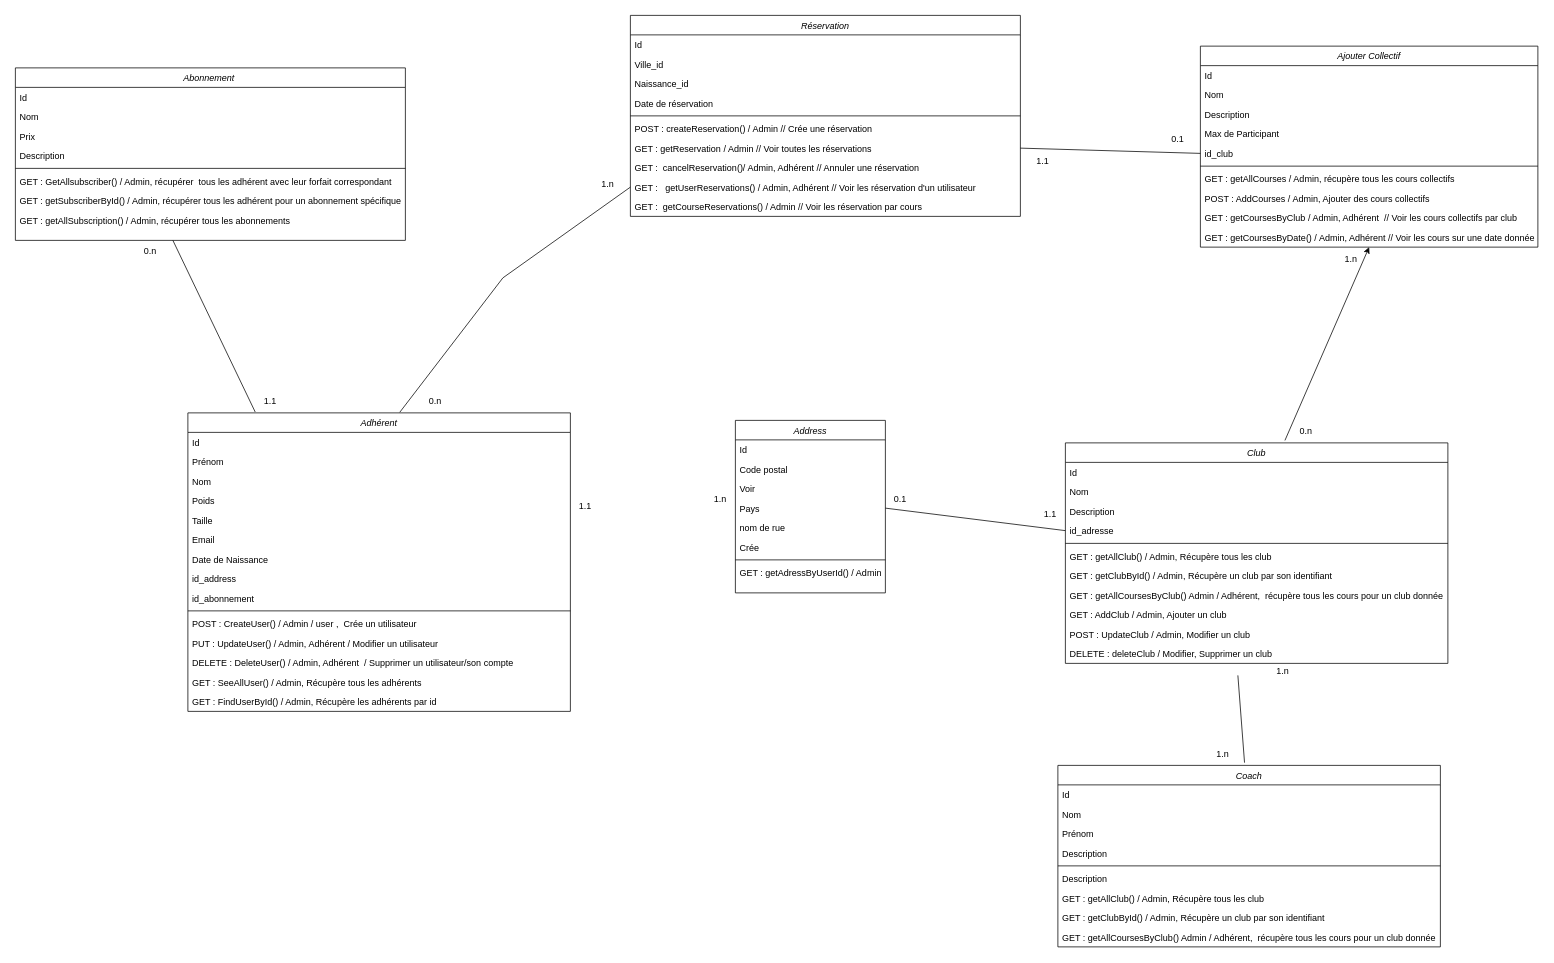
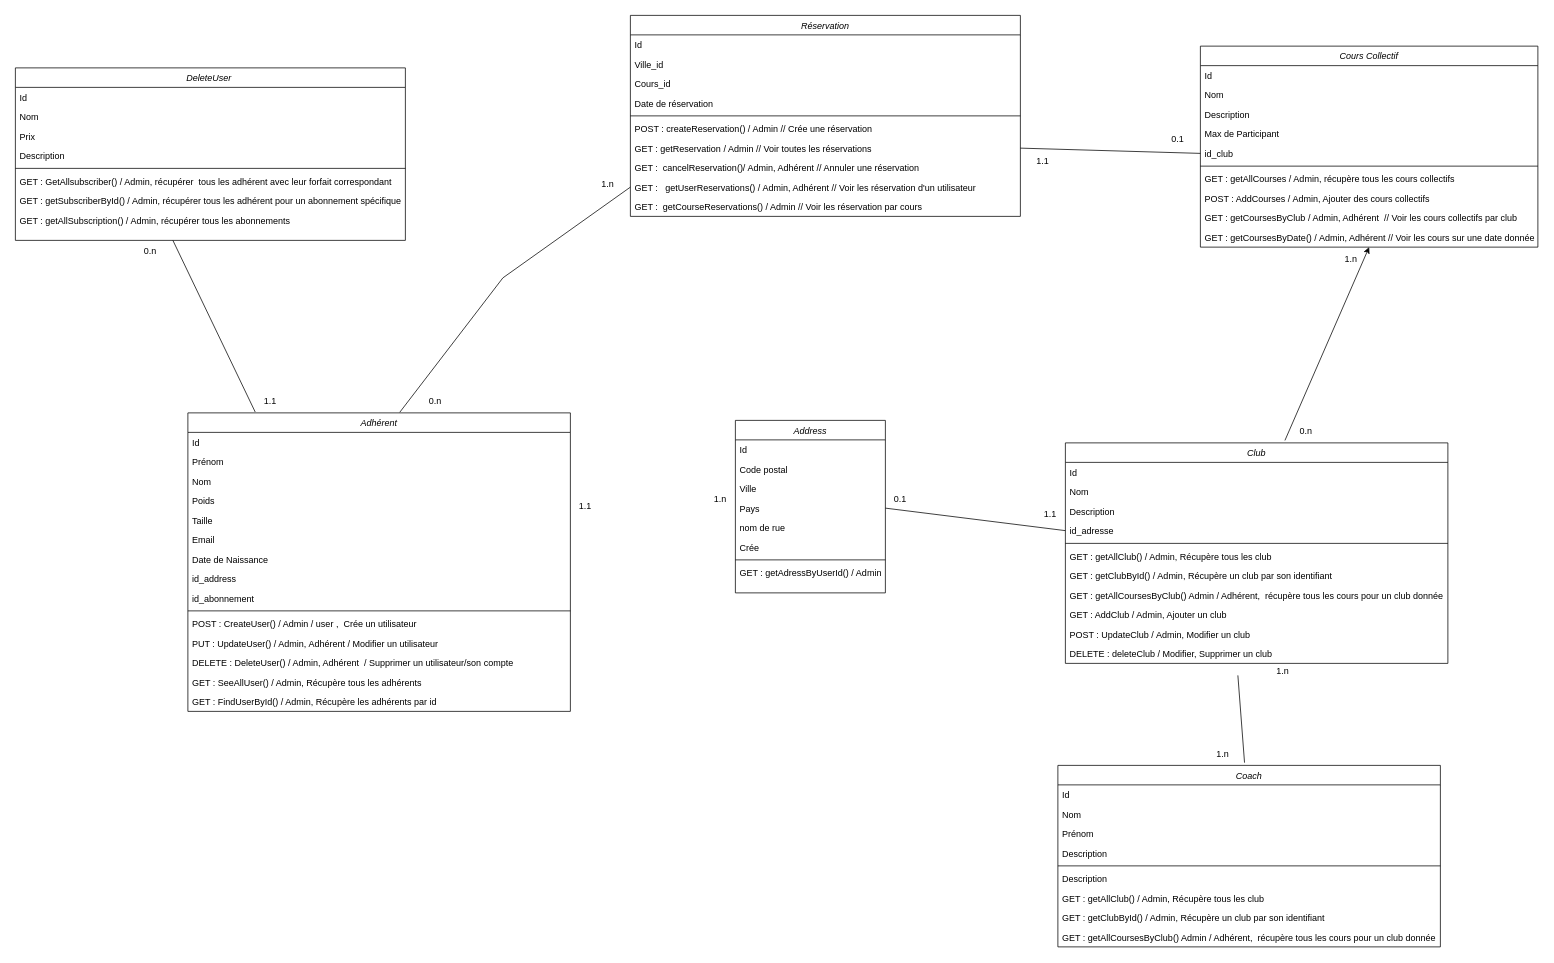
(1369, 56) -> (1369, 56)
(210, 78) -> (210, 78)
(662, 84) -> (653, 84)
(748, 489) -> (749, 489)
